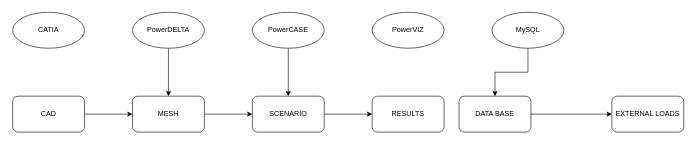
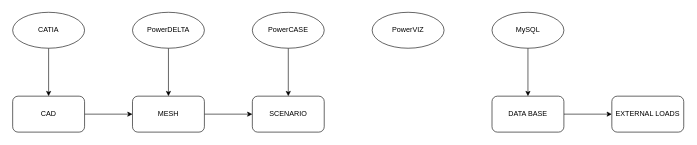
none -> (48, 70)
(366, 114) -> none
(408, 114) -> none
(495, 114) -> (528, 114)
